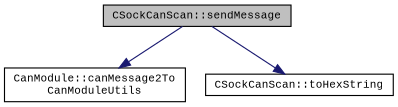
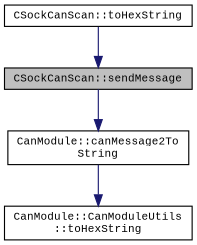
(244, 47) -> (98, 42)
(95, 85) -> (98, 148)
none -> (98, 223)
